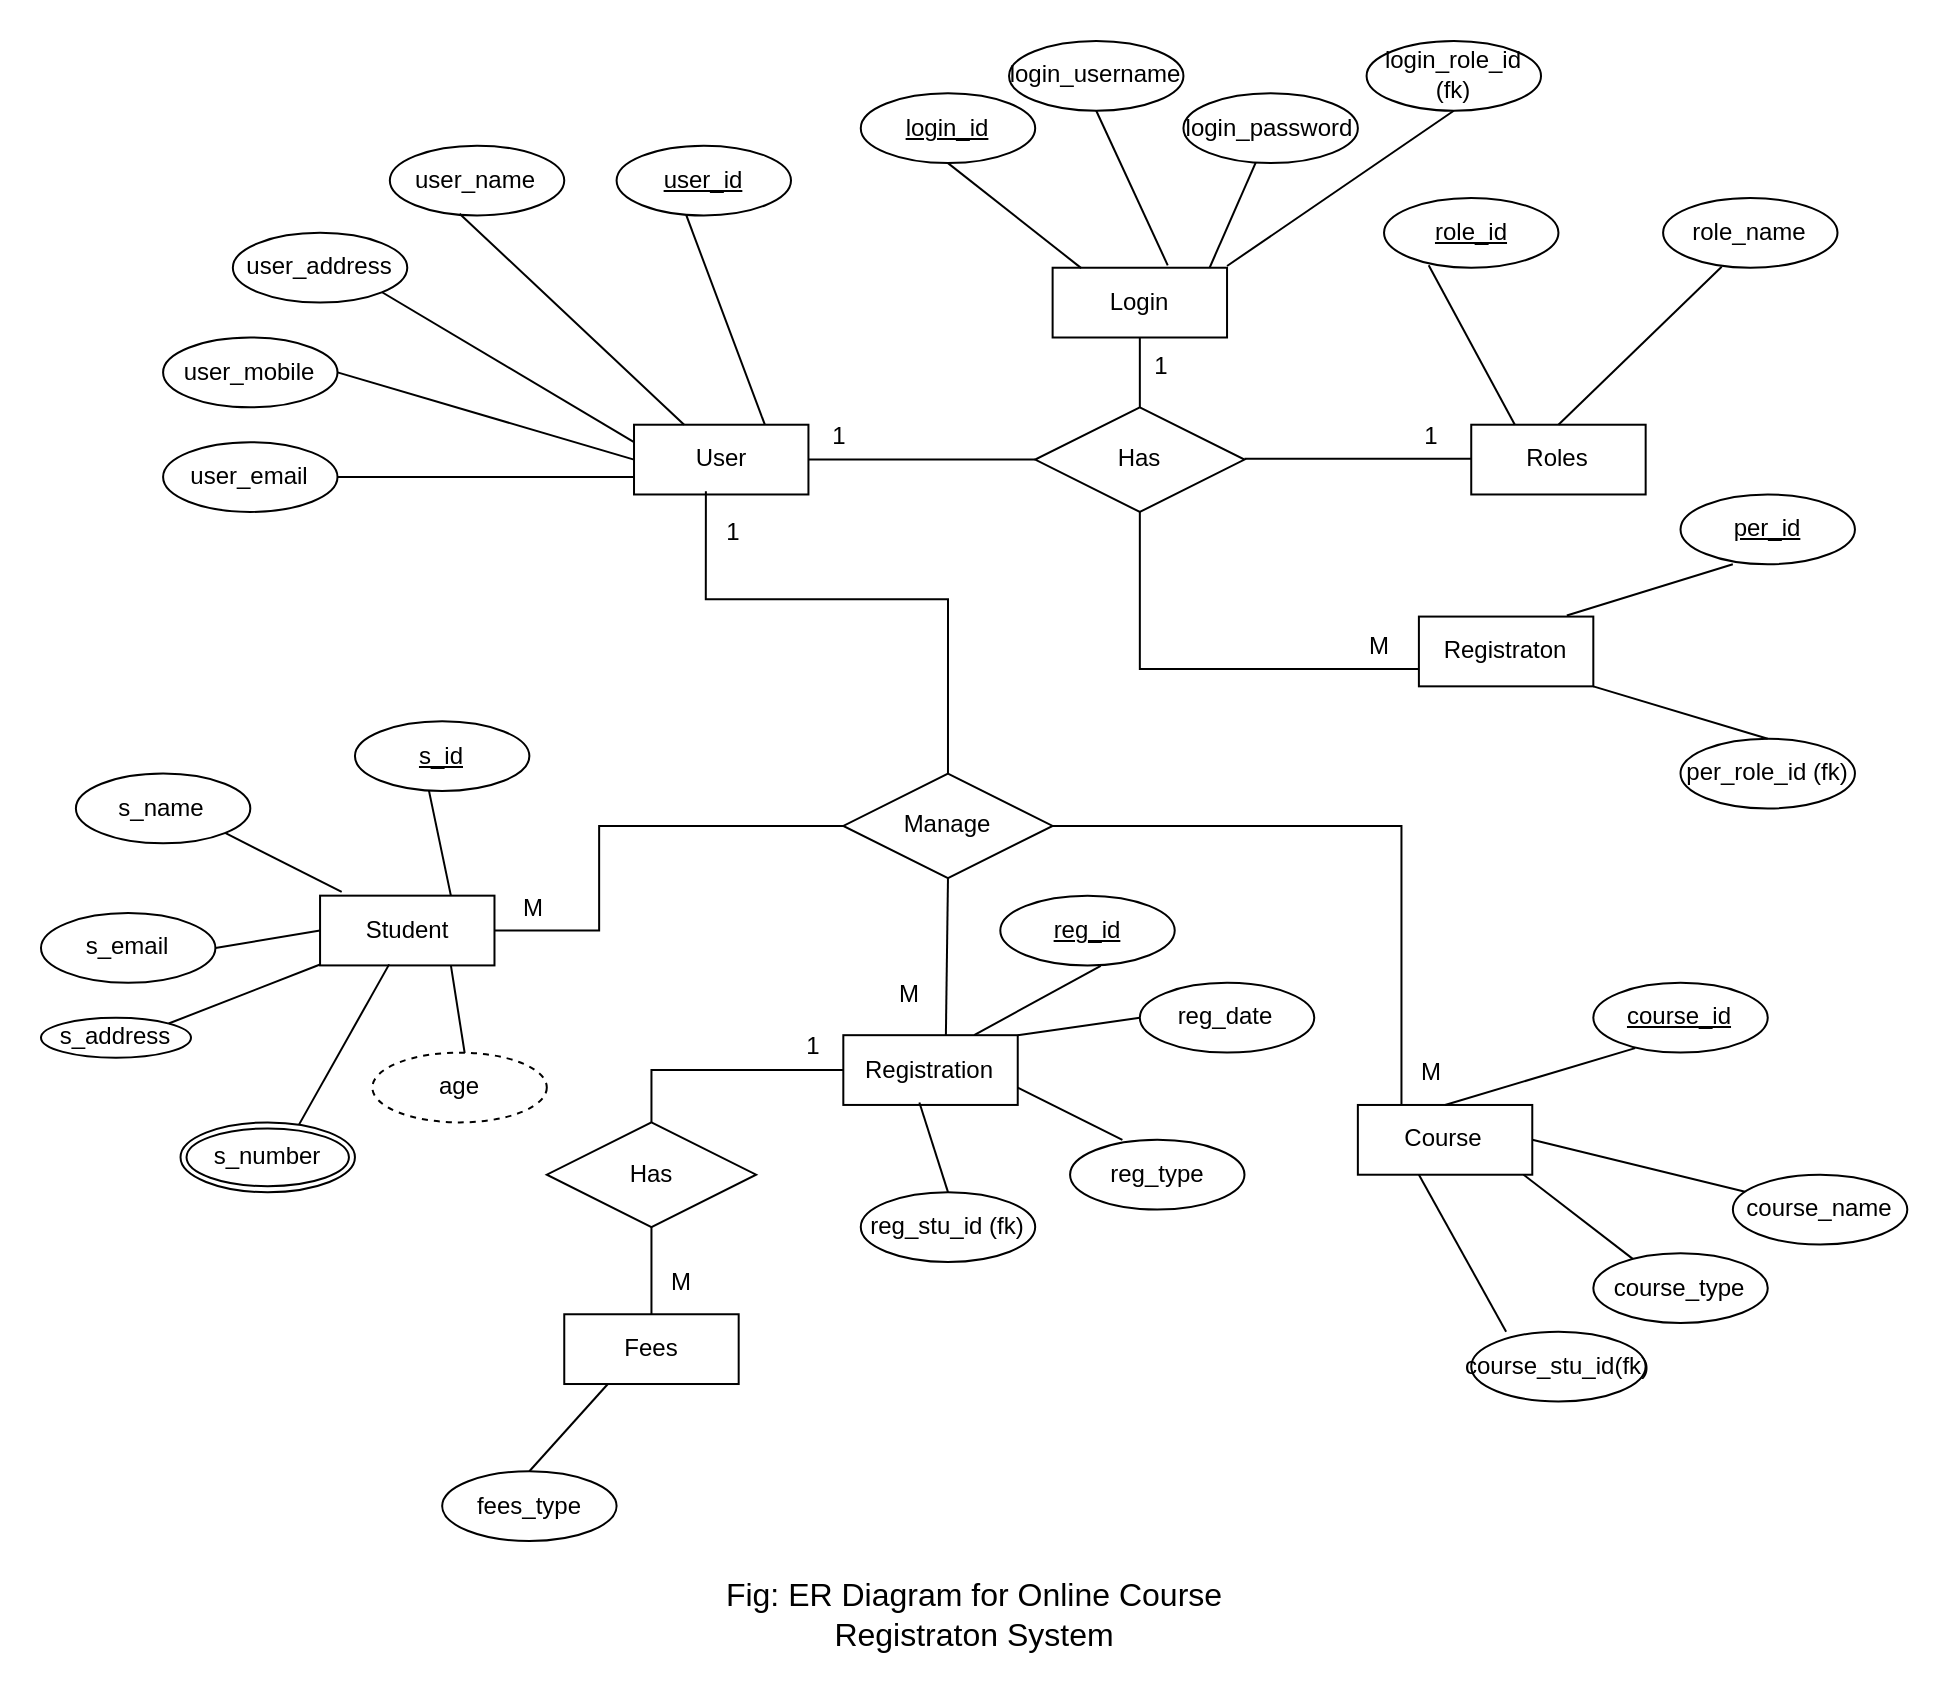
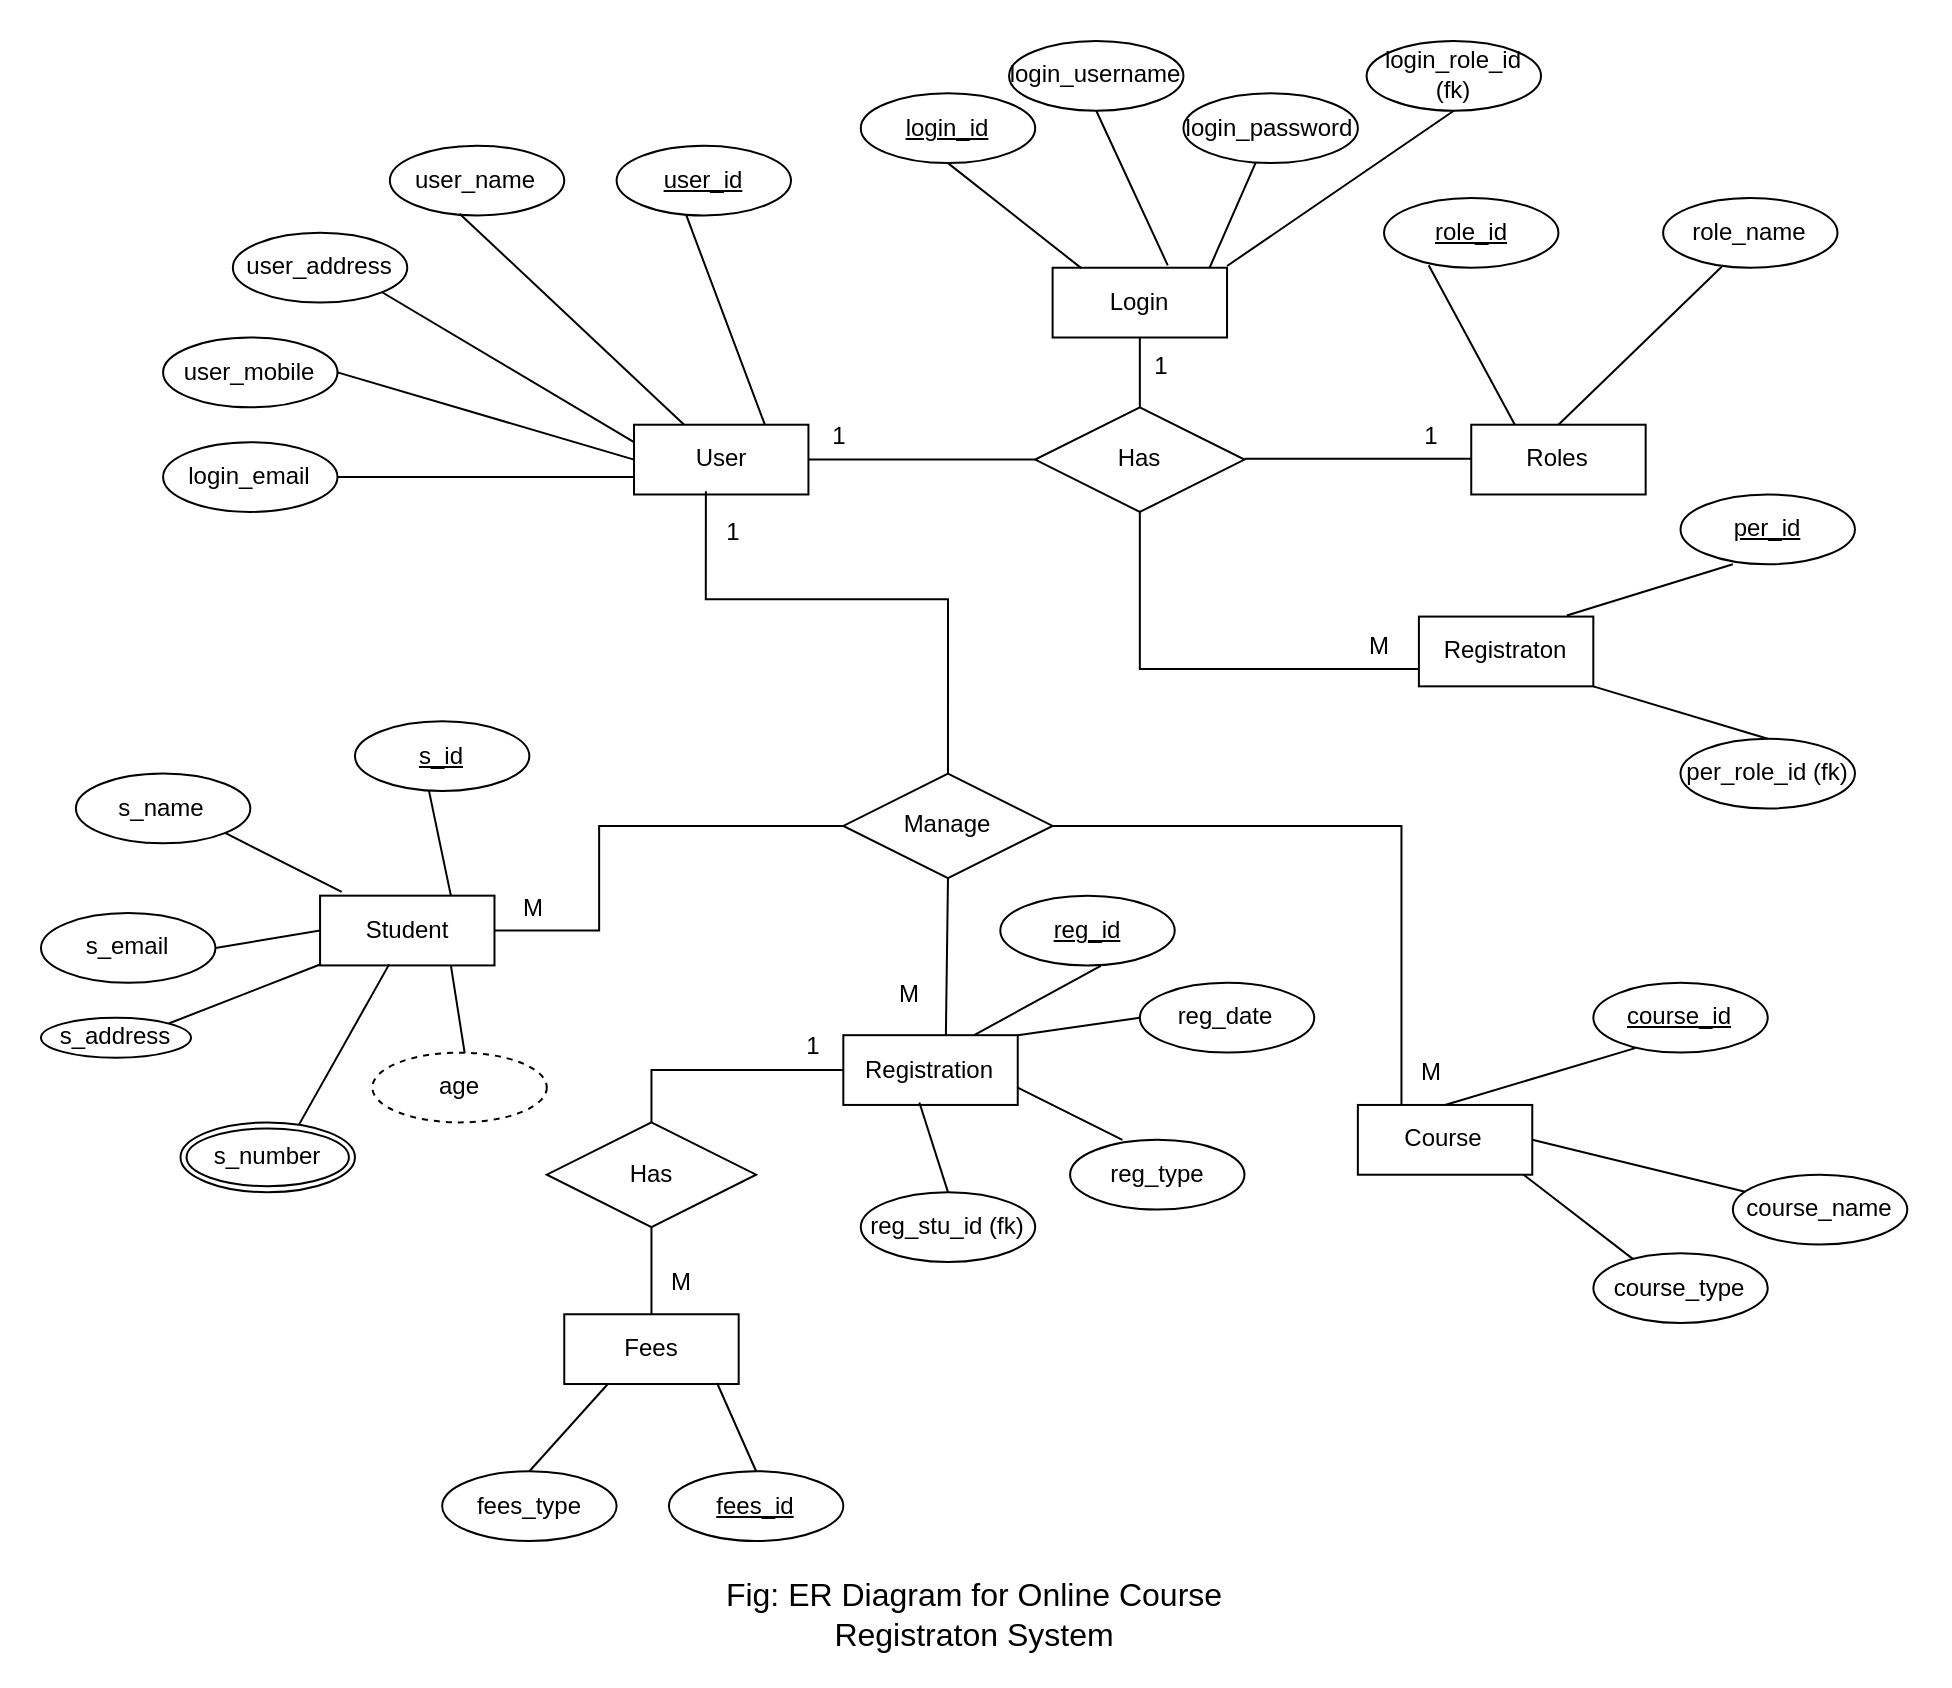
(250, 477) -> (250, 477)
(1462, 1253) -> none
(1558, 1367) -> none
none -> (737, 1427)
none -> (756, 1506)
